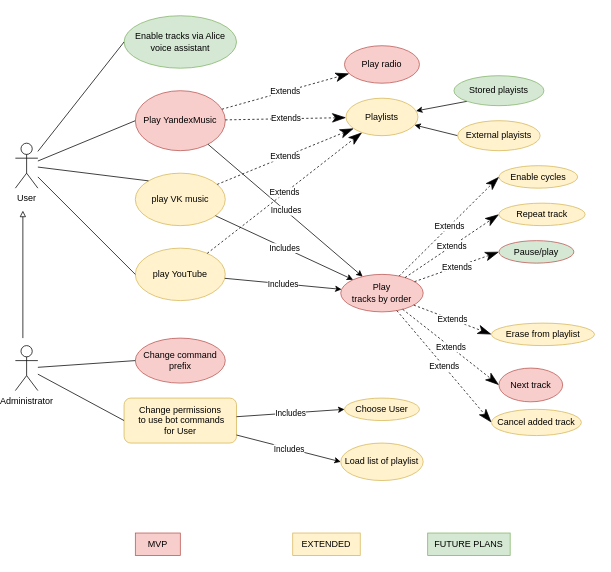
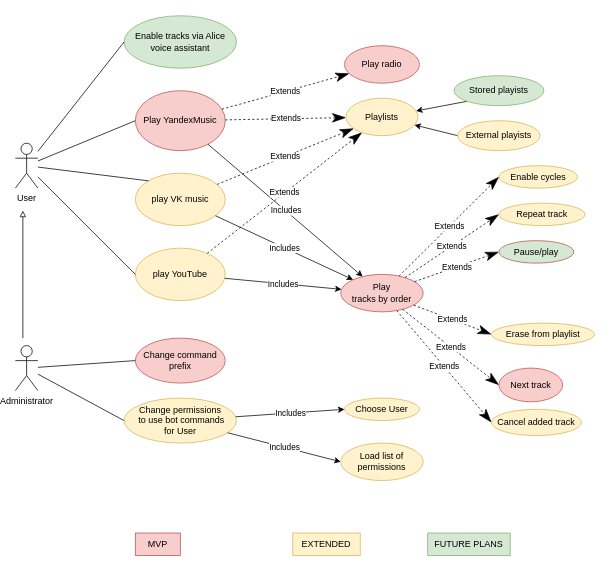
(180, 420) -> (180, 420)
(382, 462) -> (382, 462)
